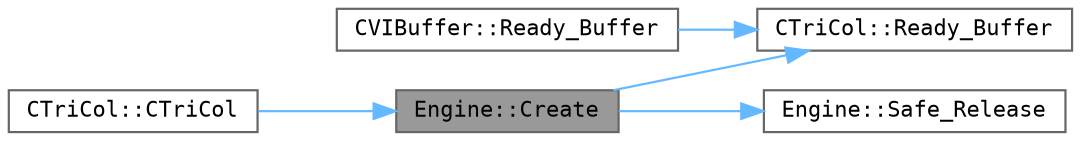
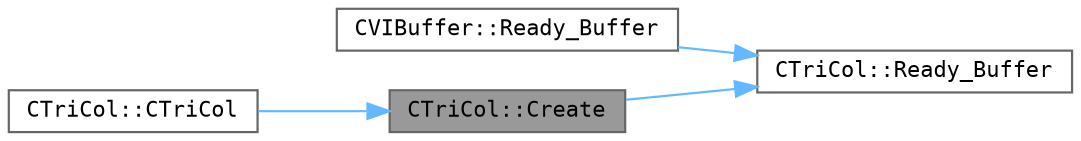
(507, 111) -> (507, 111)
(915, 111) -> none
